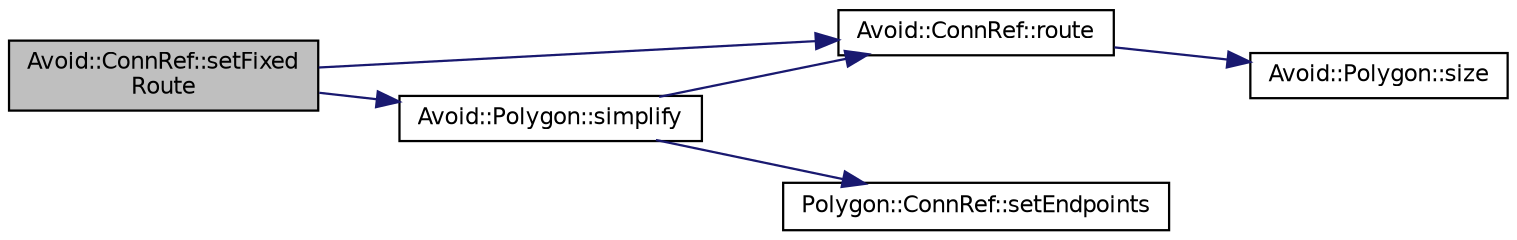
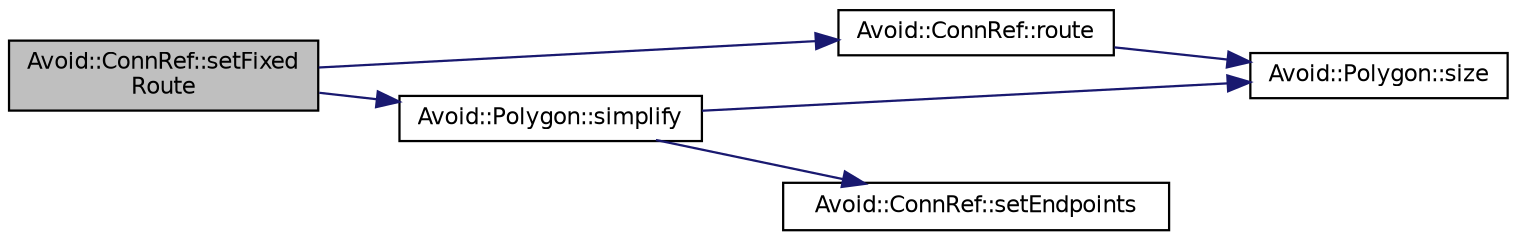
(753, 78) -> (965, 97)
(976, 207) -> (976, 207)
